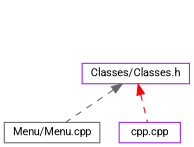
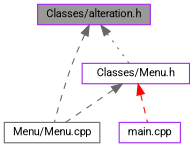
none -> (94, 14)
(136, 74) -> (136, 74)
(150, 133) -> (150, 133)
